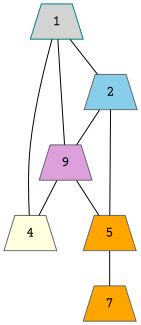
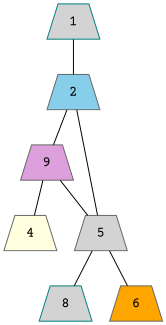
(61, 92) -> none
(33, 126) -> none
(110, 233) -> (101, 233)
none -> (66, 304)
(110, 304) -> (136, 304)
